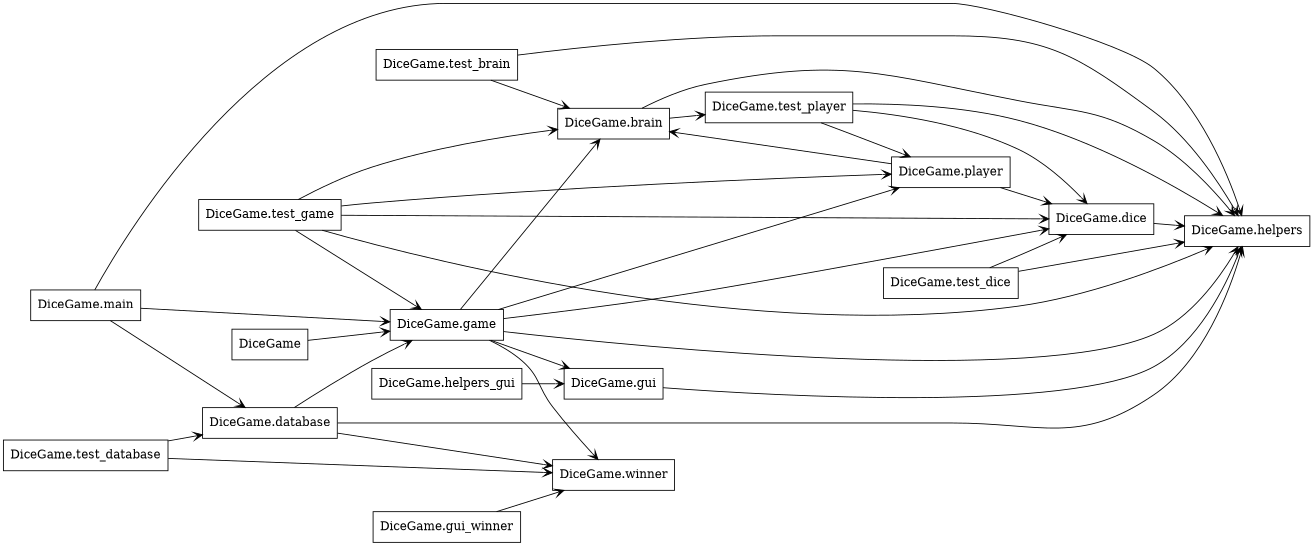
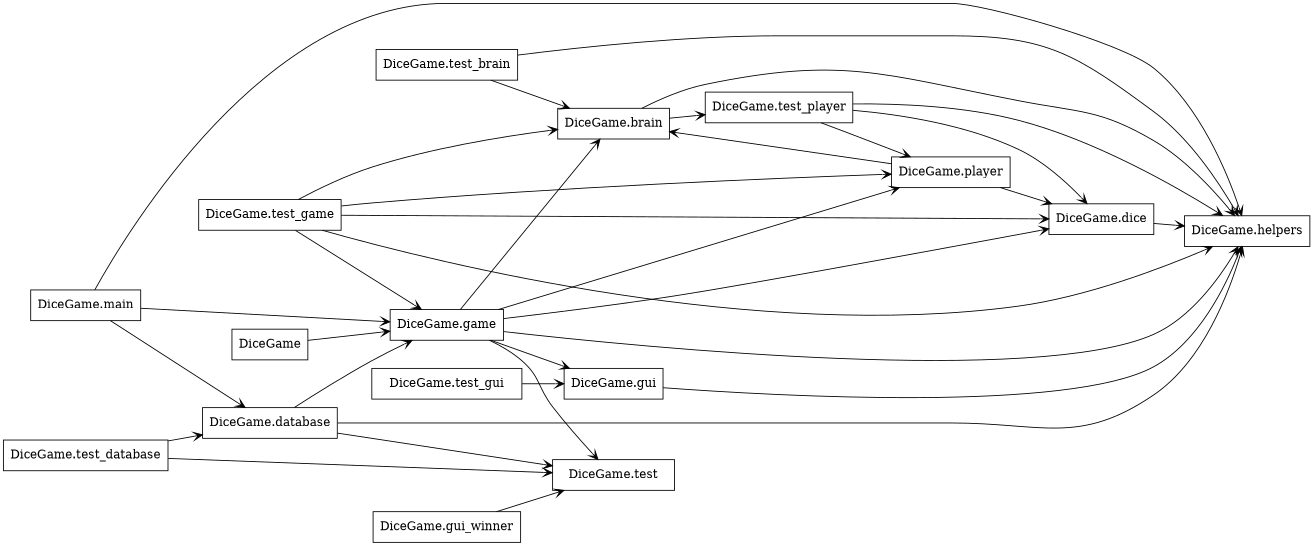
(951, 283) -> none
(447, 384) -> (447, 384)
(614, 475) -> (614, 475)
